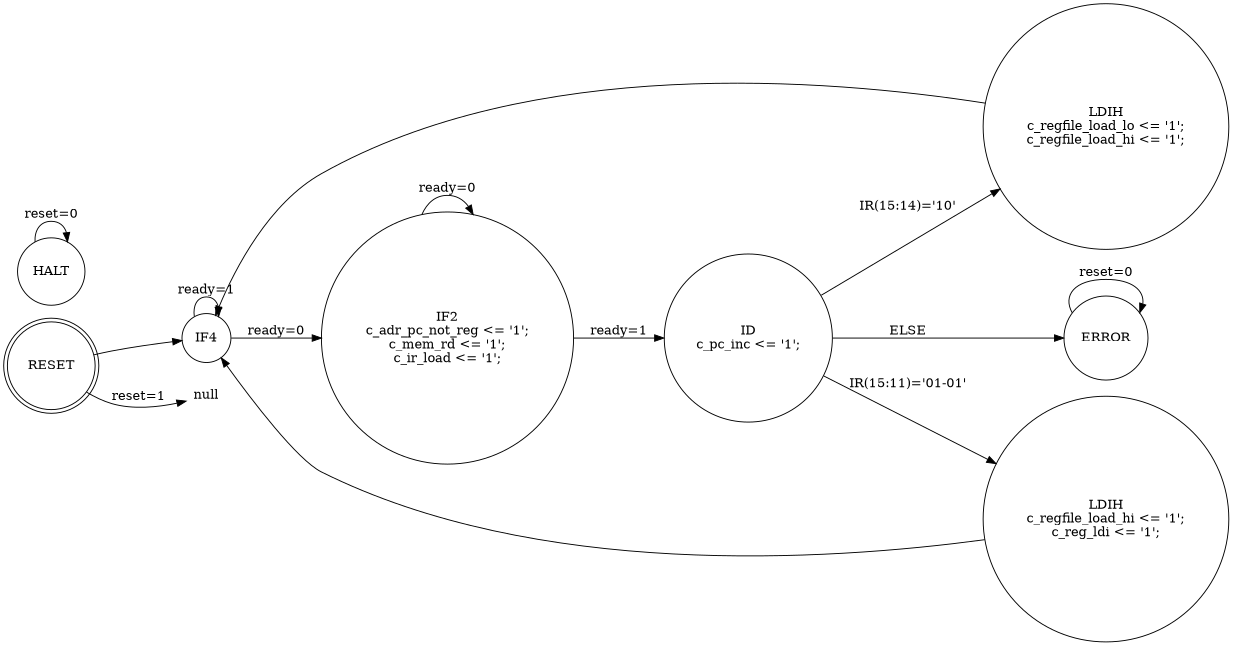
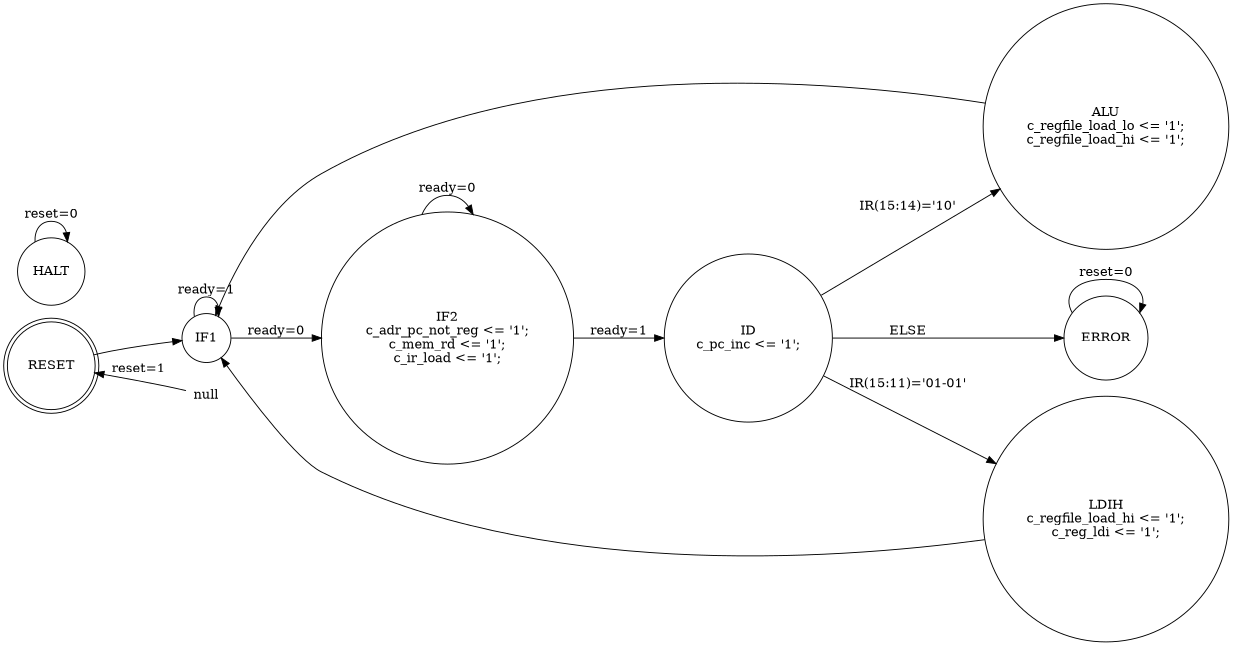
(1106, 127) -> (1106, 127)
(206, 338) -> (206, 338)
(130, 407) -> (145, 382)
